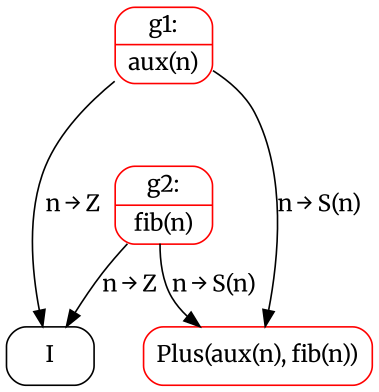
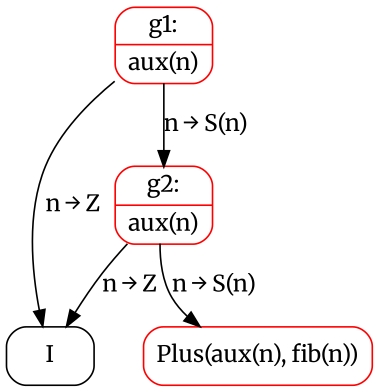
(275, 180) -> (164, 117)
(164, 224) -> (164, 224)
